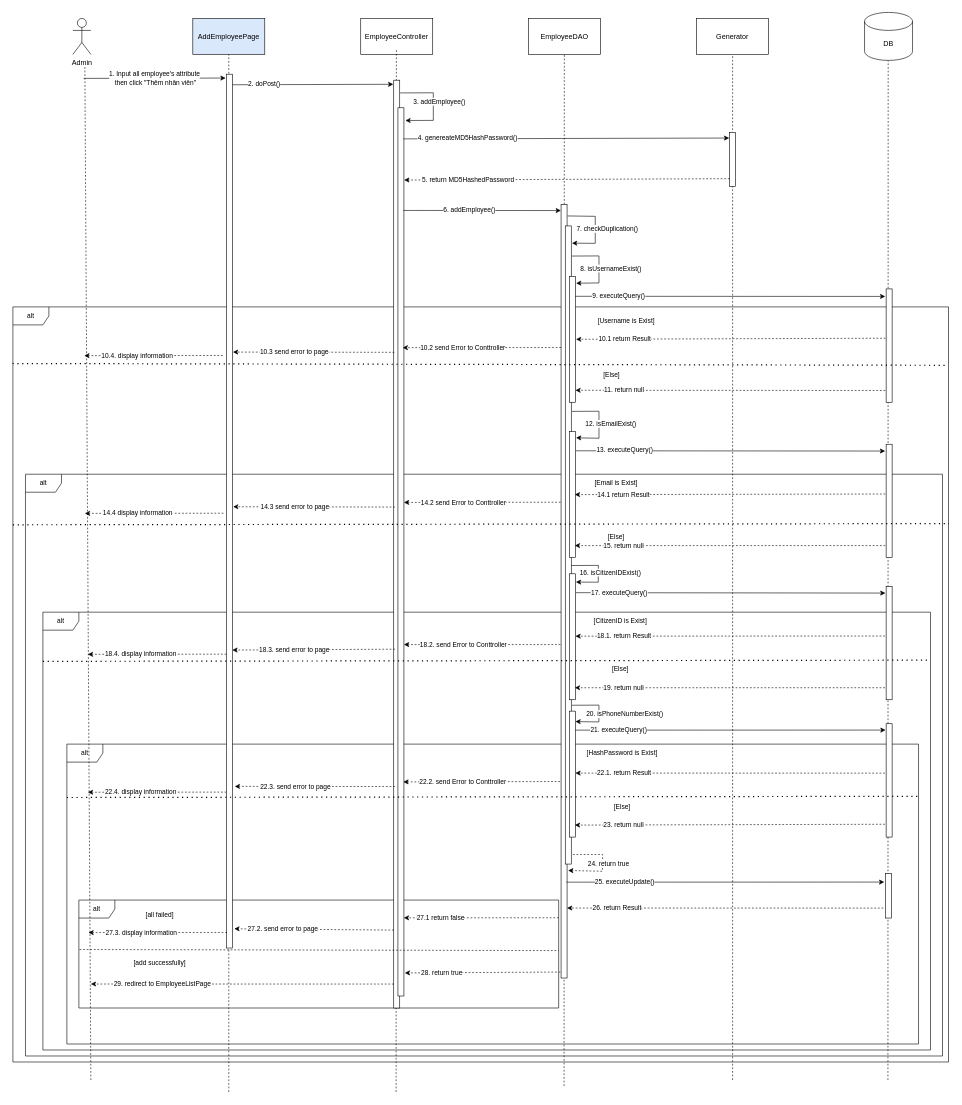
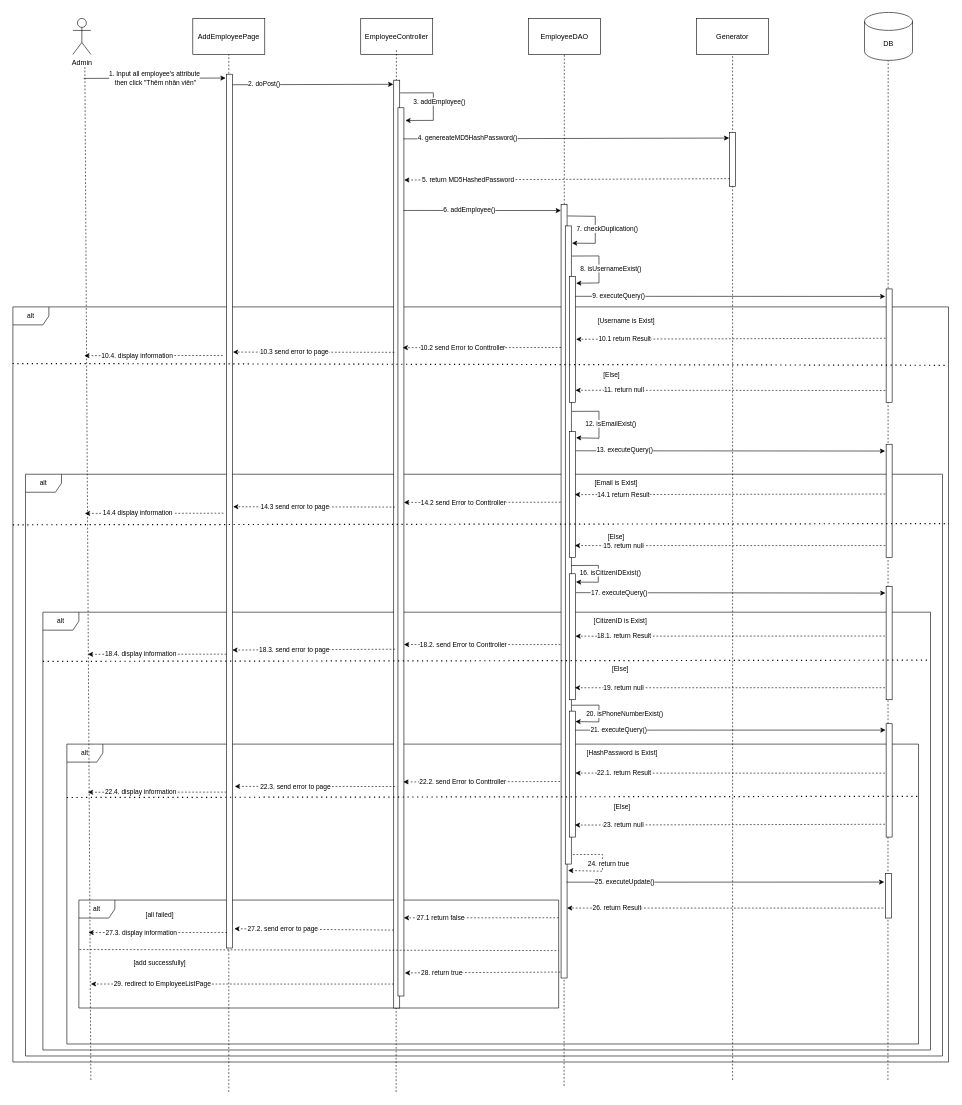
(229, 36) -> (229, 36)
